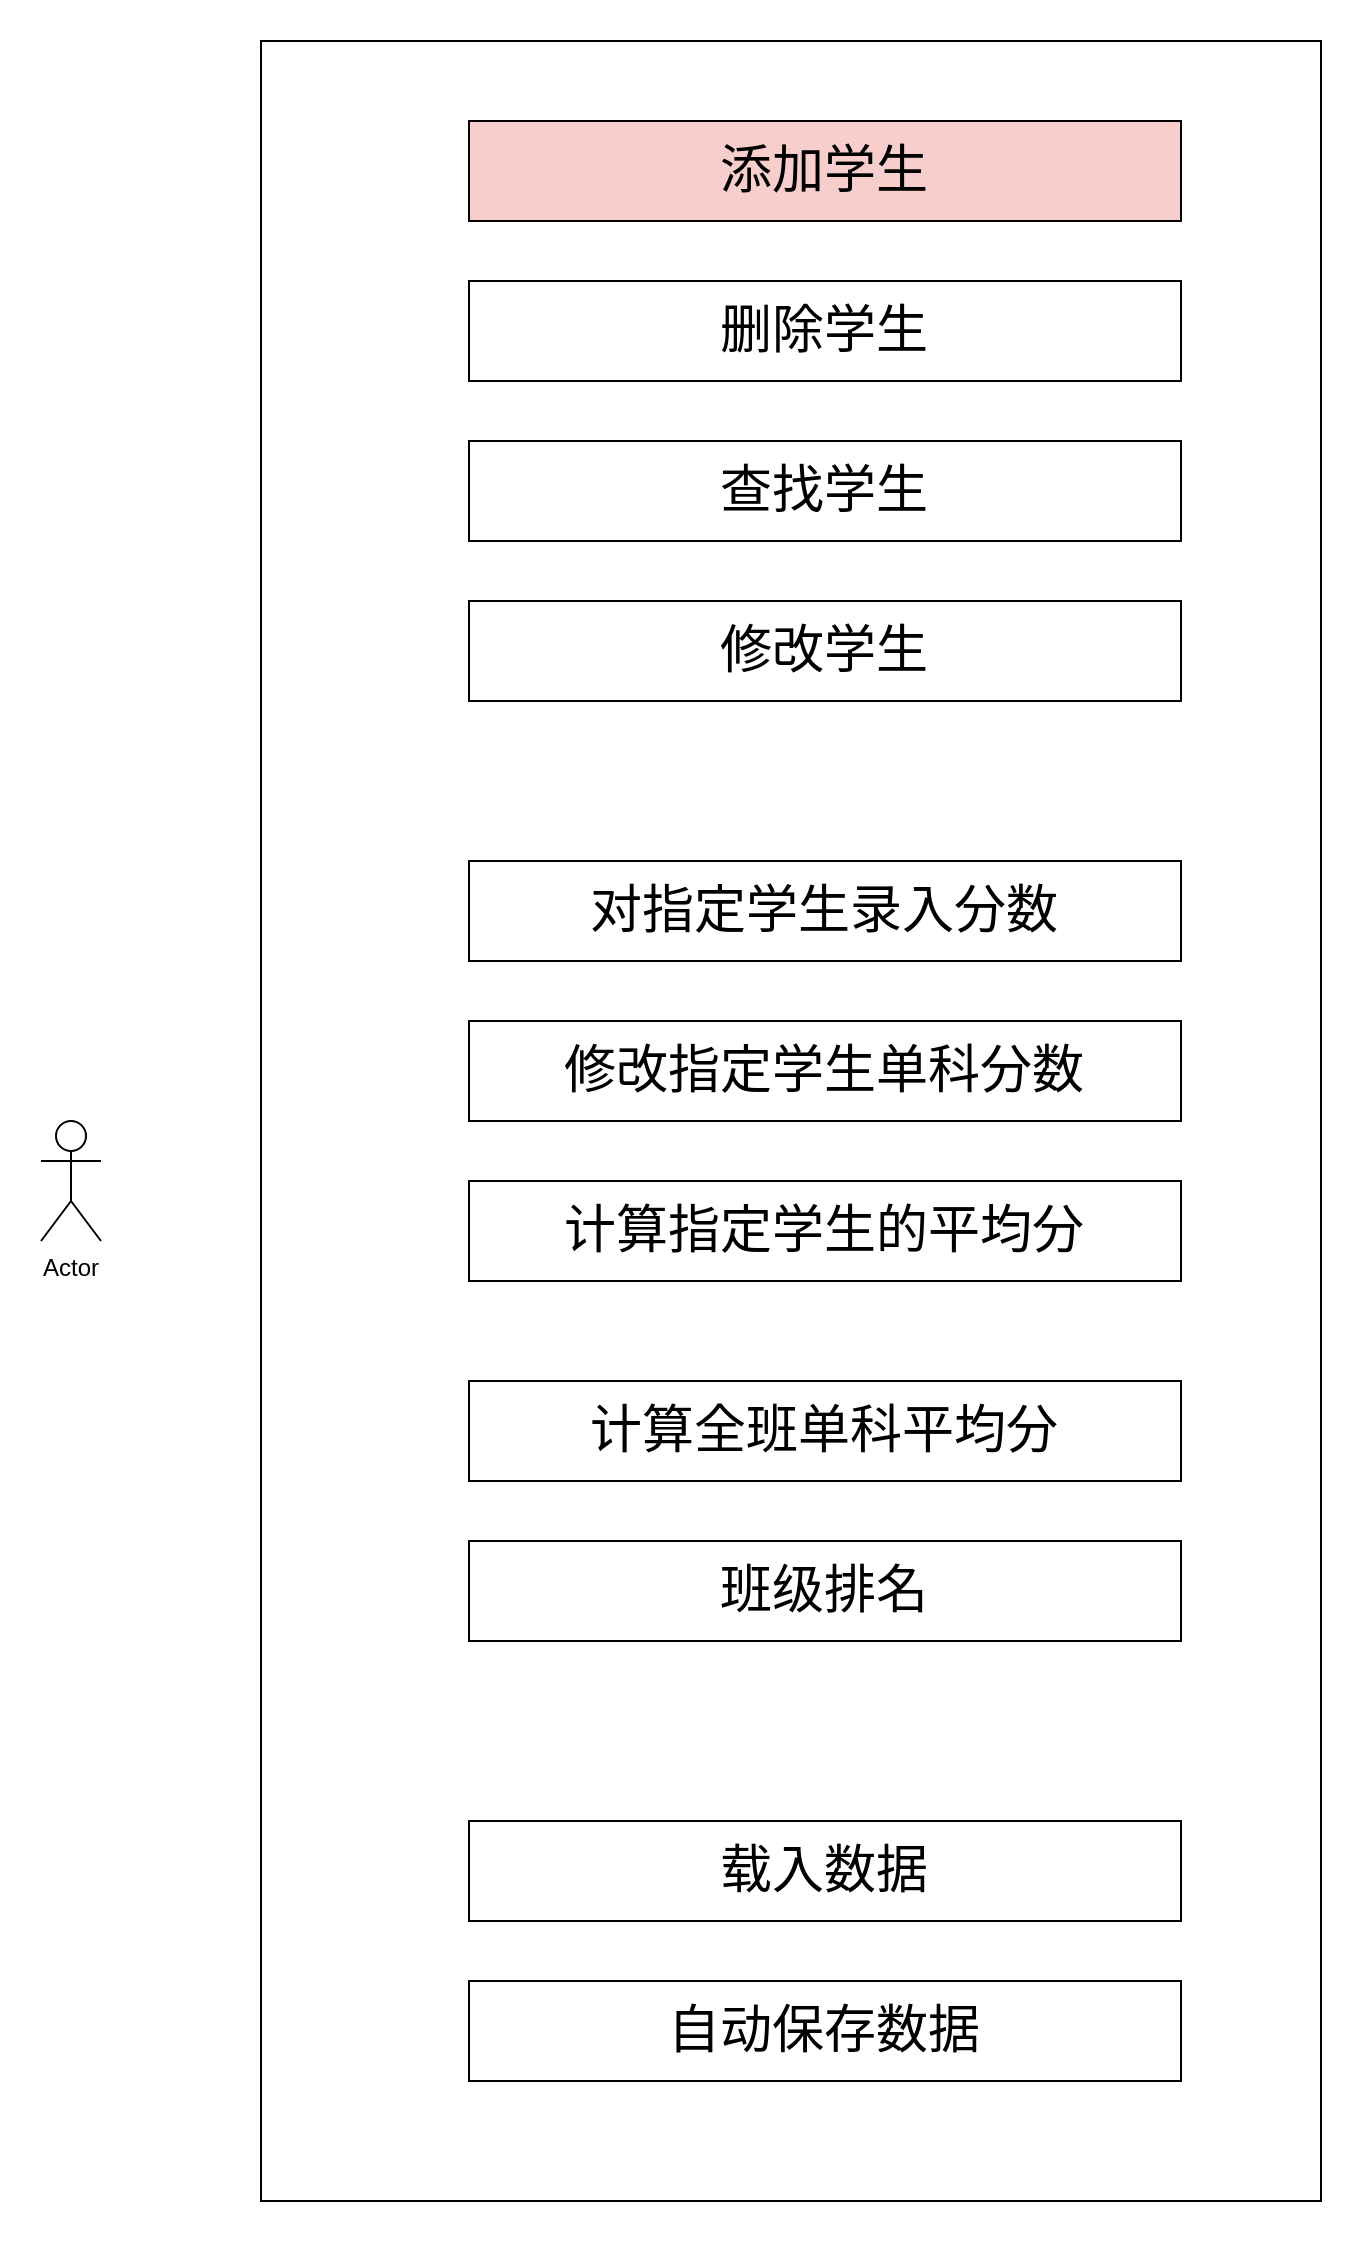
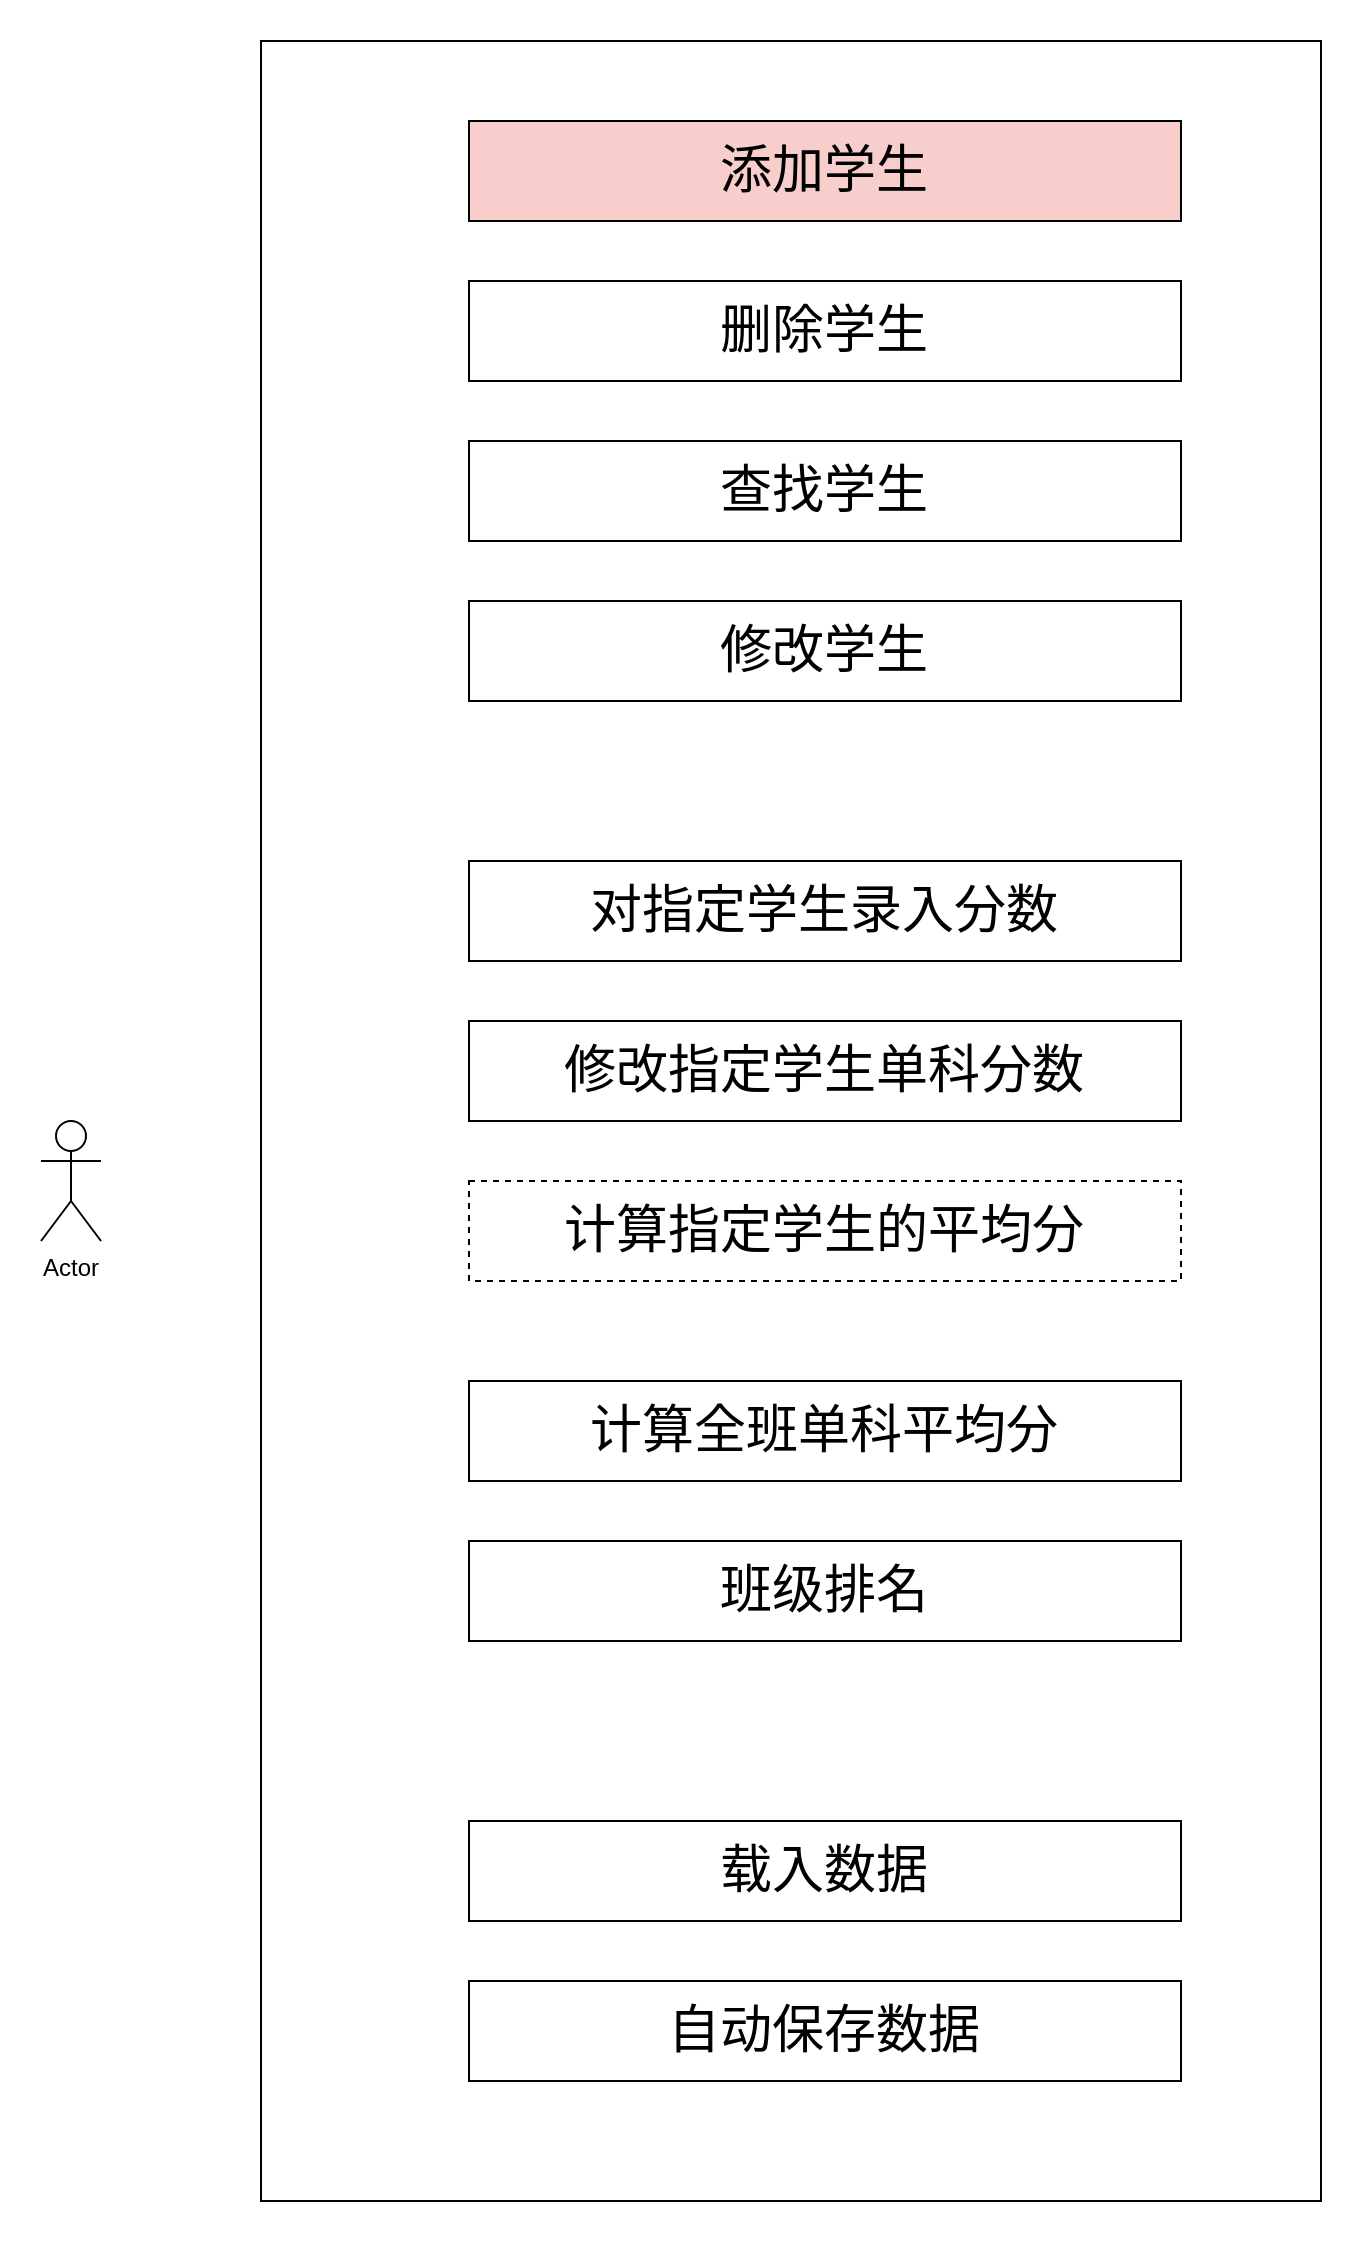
(825, 1231) -> (825, 1231)
